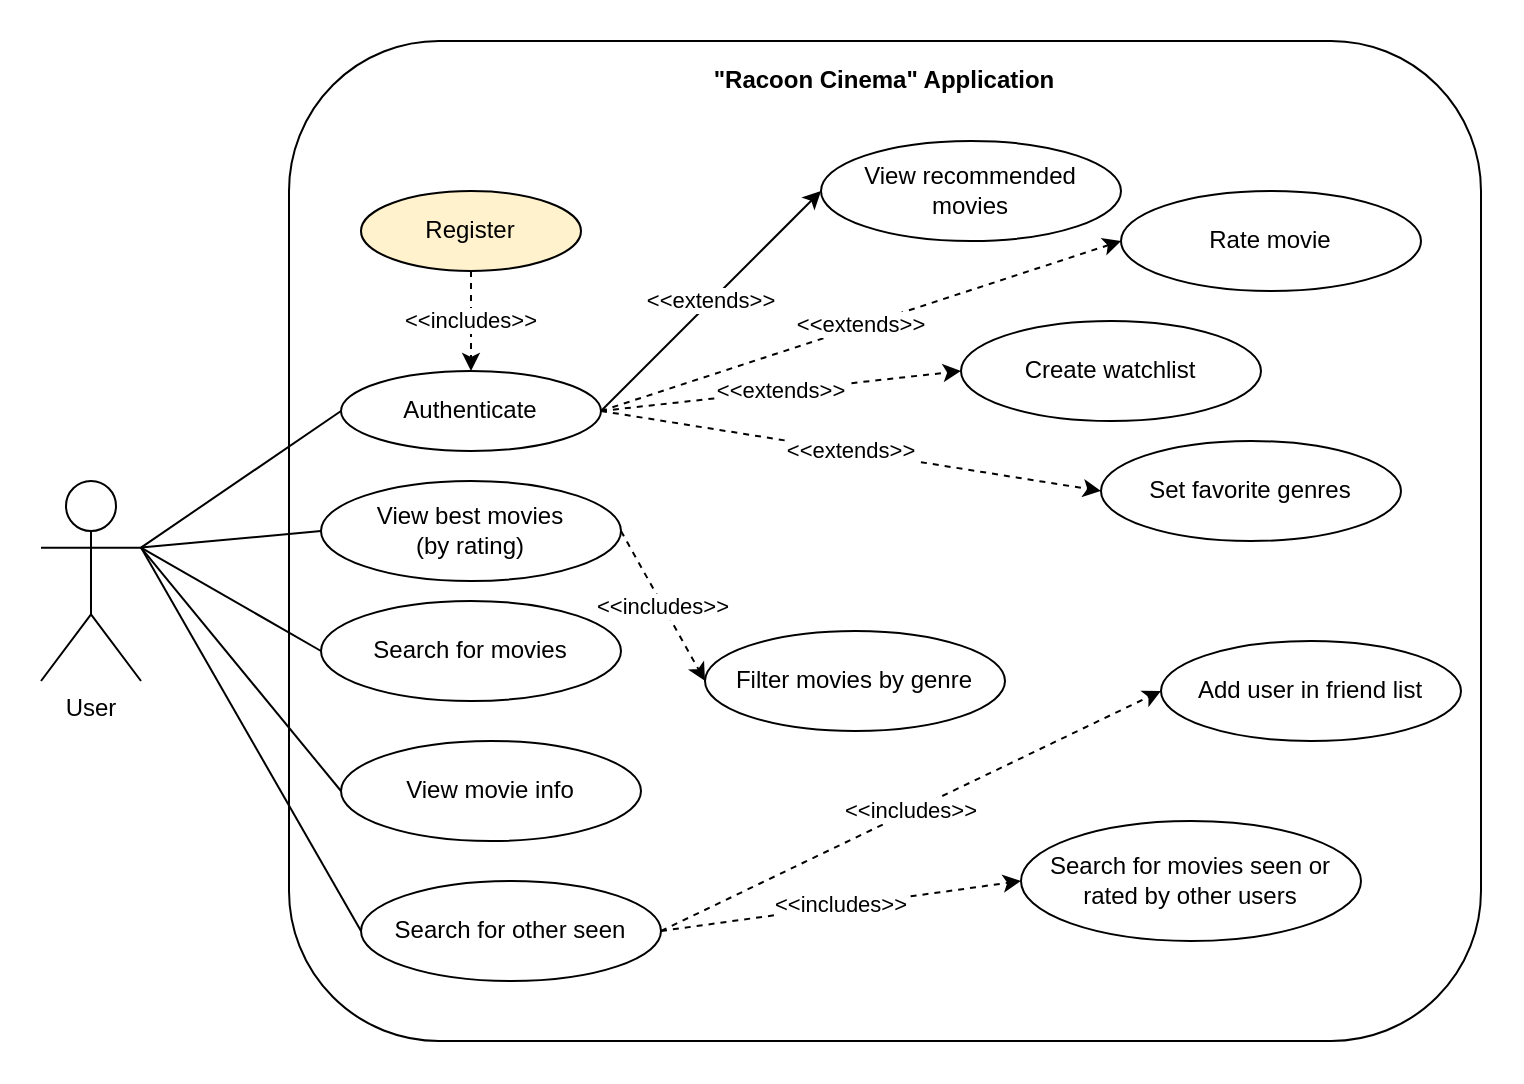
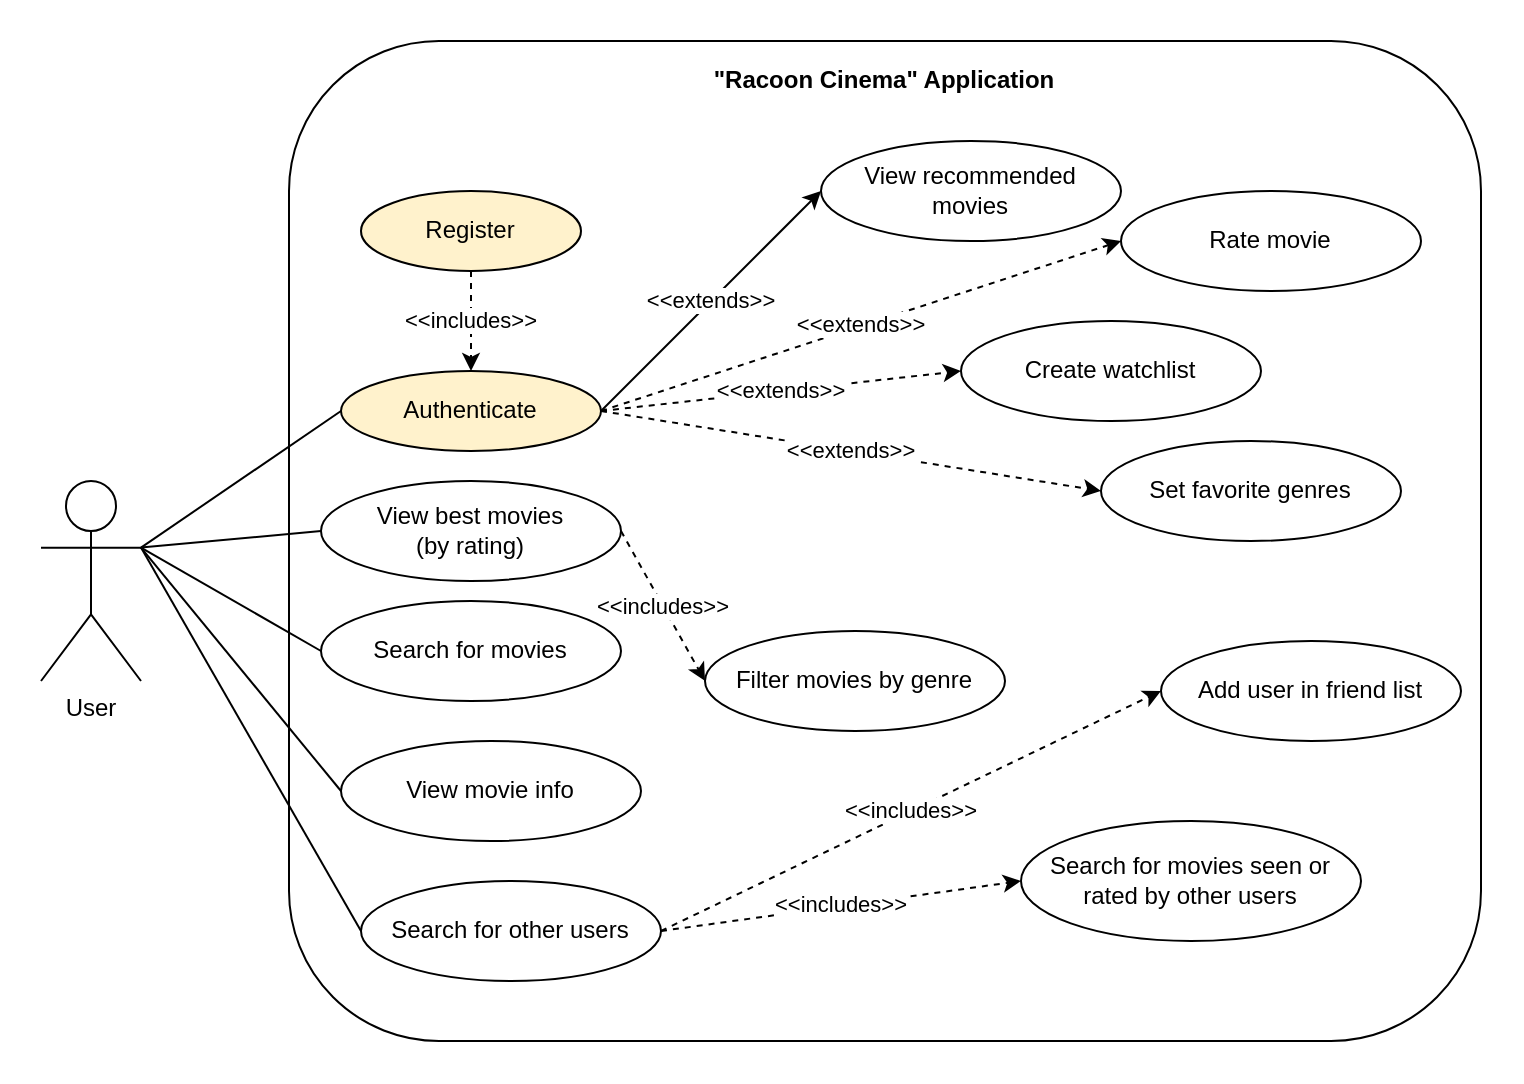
(471, 411) -> (471, 411)
(511, 931) -> (511, 931)
